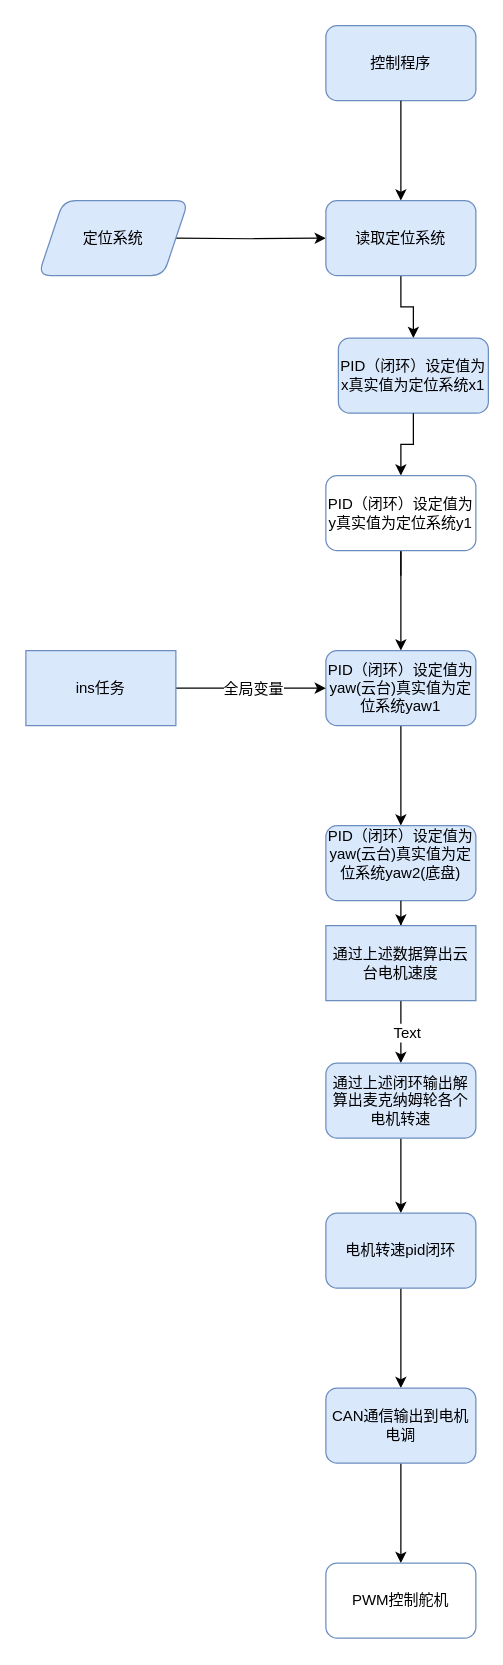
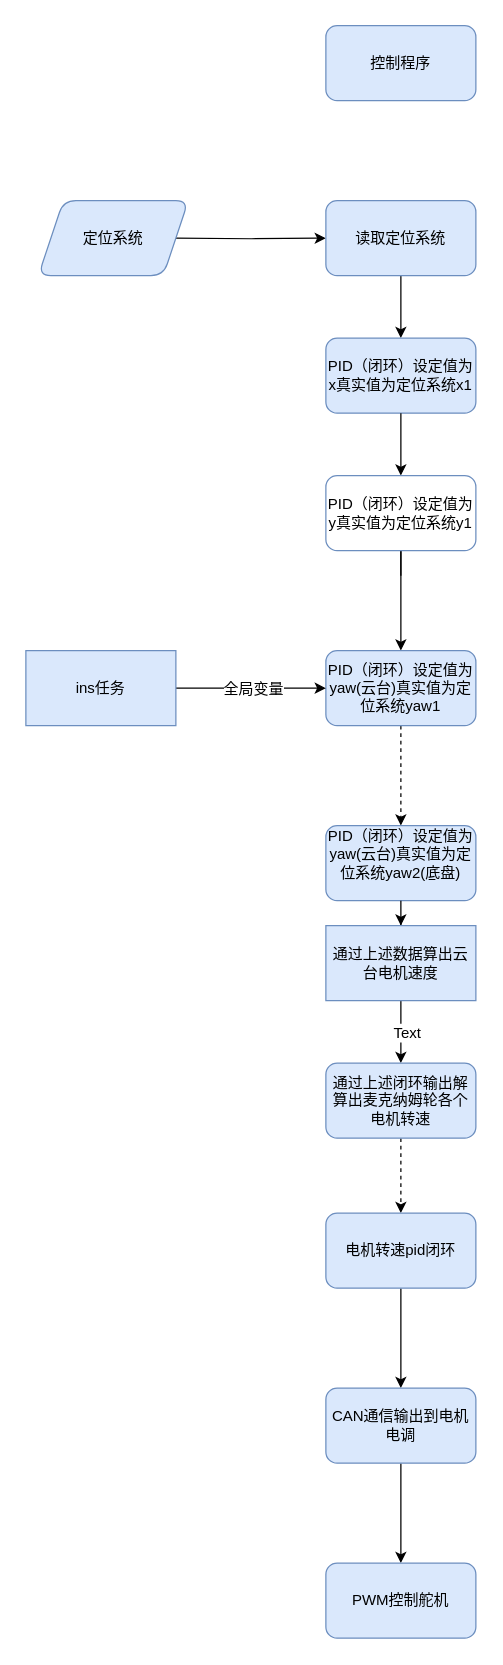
(401, 147) -> none
(413, 376) -> (401, 376)
(401, 772) -> (401, 772)
(401, 1172) -> (401, 1172)
(401, 1601) -> (401, 1601)
